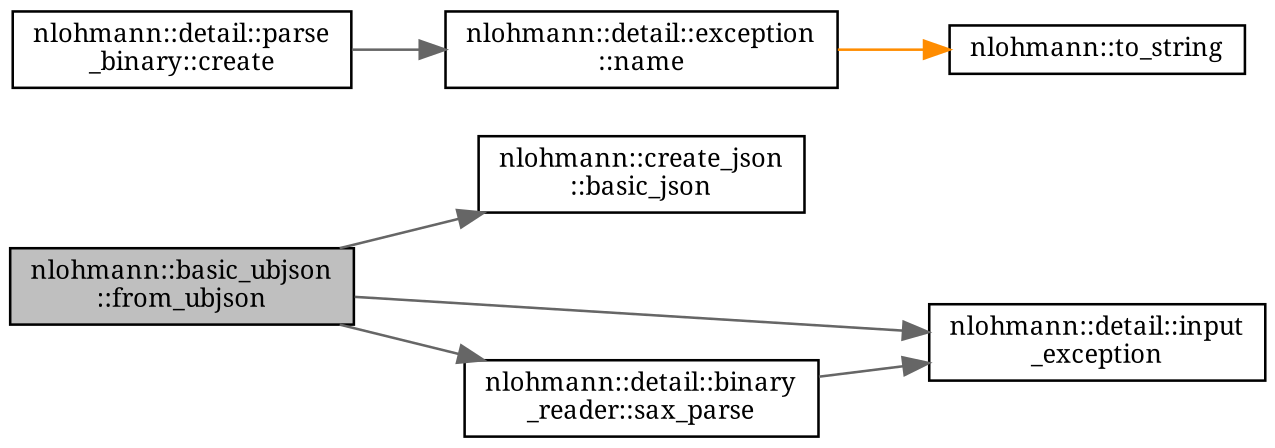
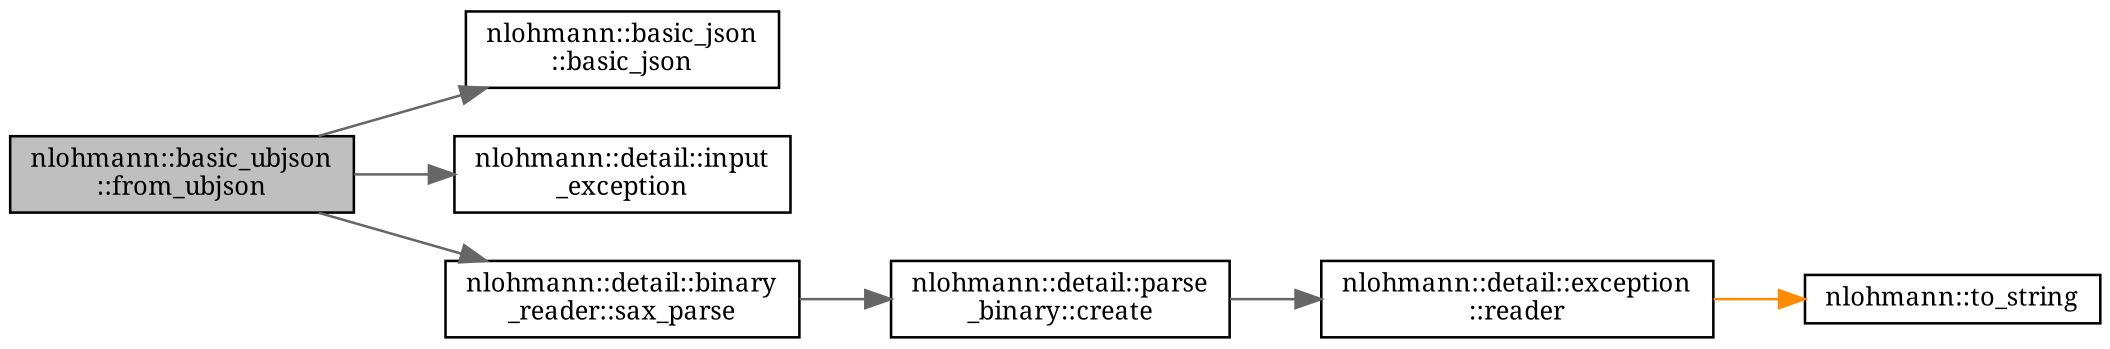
(642, 50) -> (1517, 299)
(642, 174) -> (622, 50)
(861, 371) -> (832, 299)
